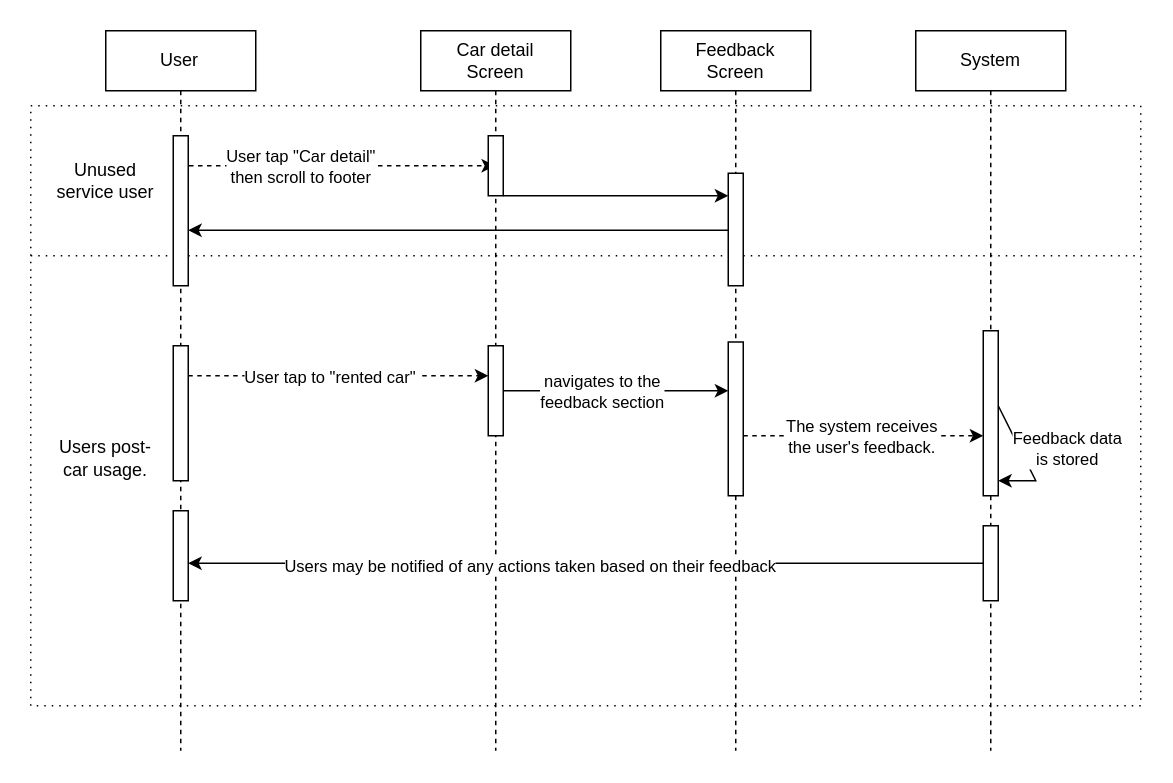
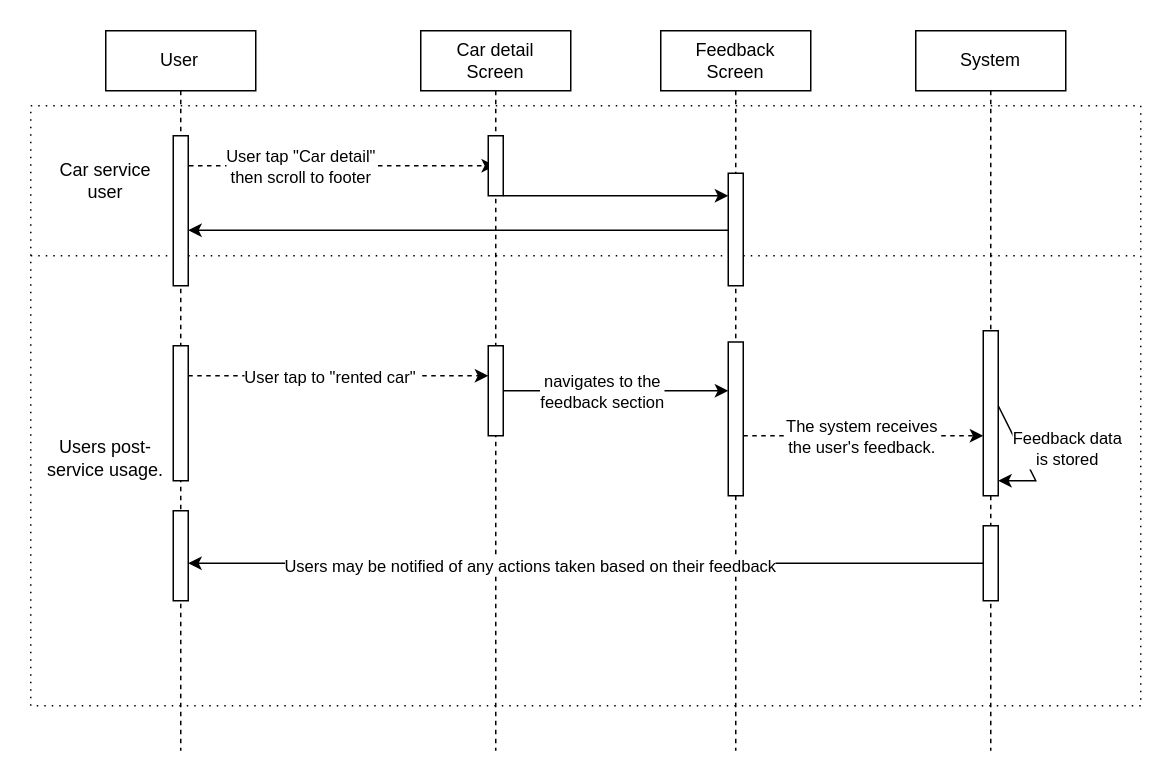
(106, 181) -> (106, 181)
(106, 458) -> (106, 458)
